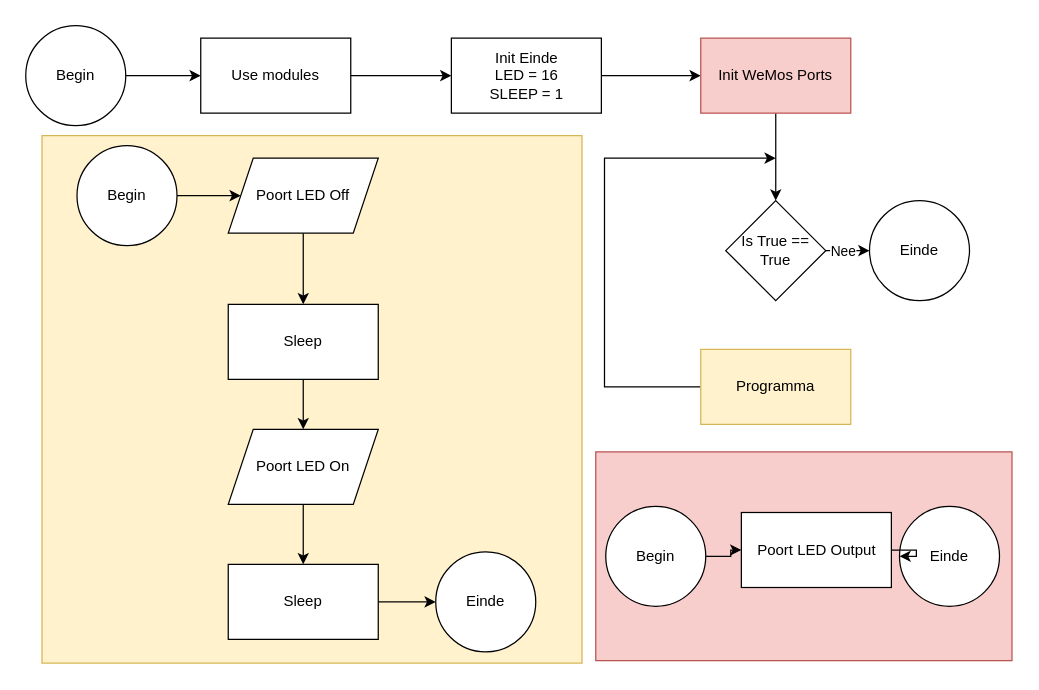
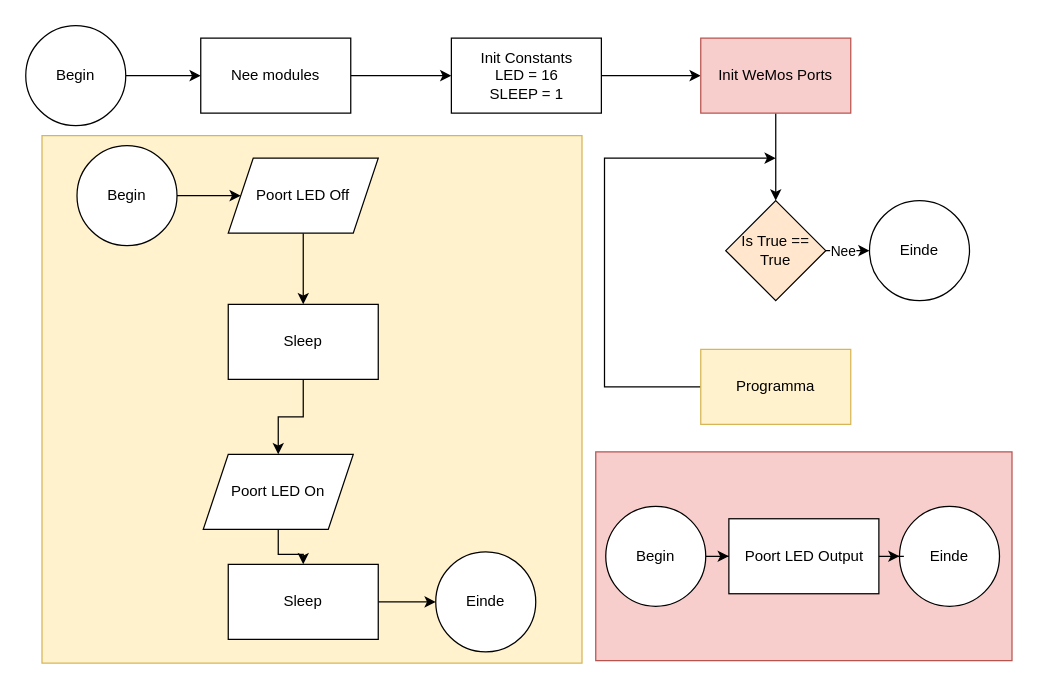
(276, 76) -> (276, 76)
(527, 76) -> (527, 76)
(776, 251) -> (776, 251)
(303, 467) -> (278, 492)
(816, 550) -> (804, 556)
